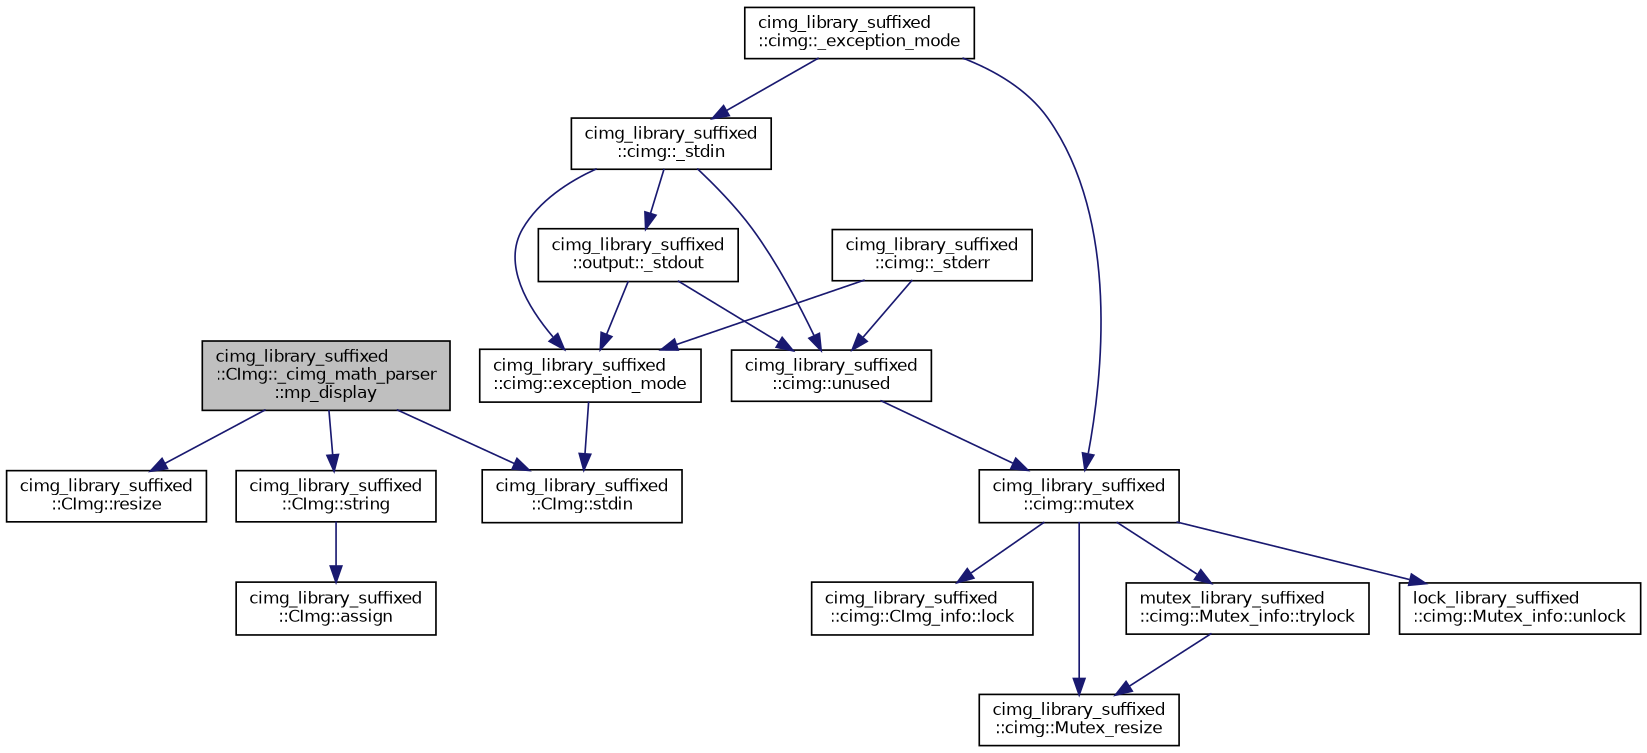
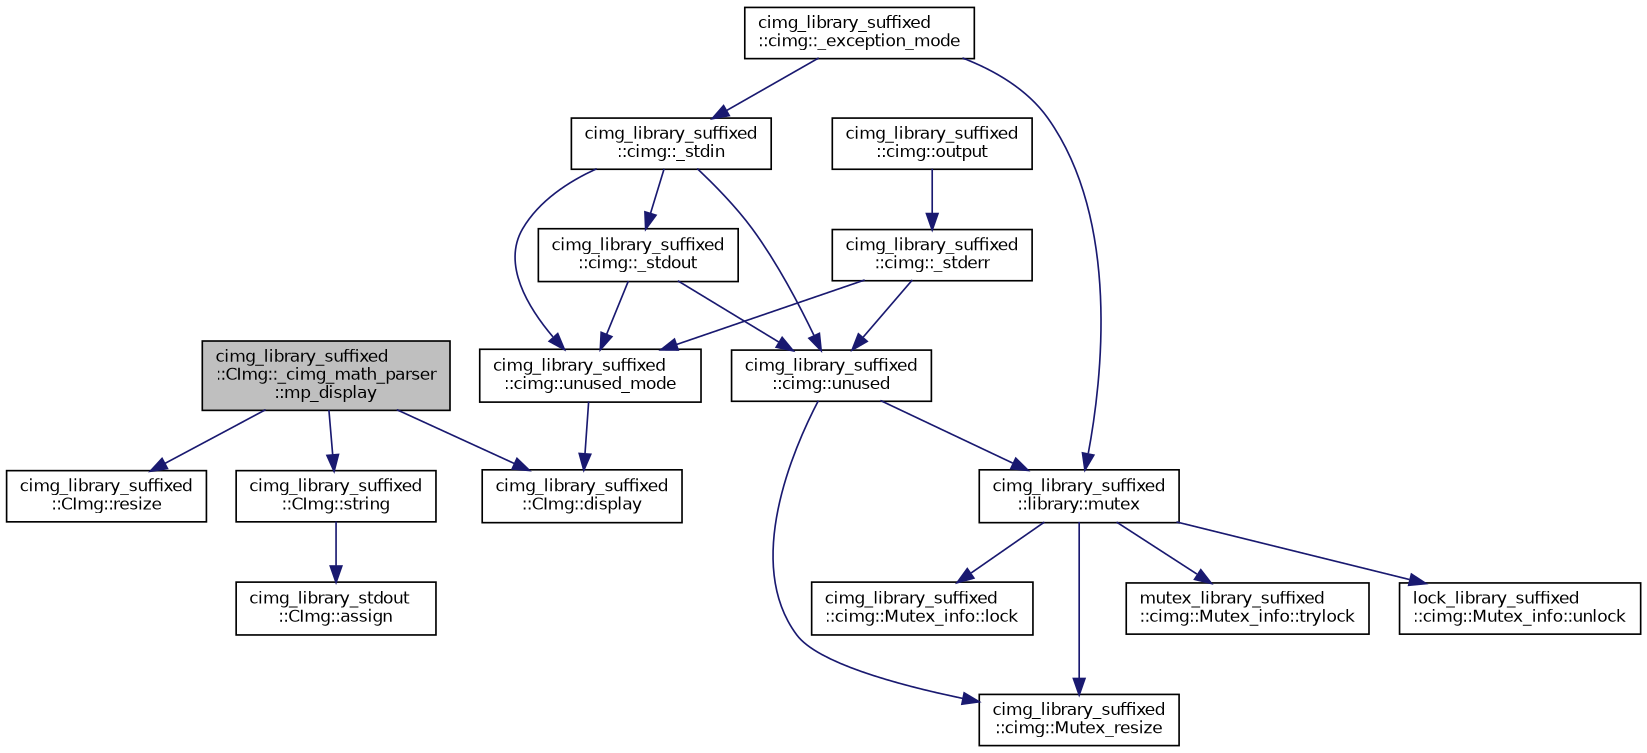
none -> (932, 144)
(638, 255) -> (638, 255)
(590, 376) -> (590, 376)
(582, 496) -> (582, 496)
(1079, 496) -> (1079, 496)
(336, 609) -> (336, 609)
(922, 609) -> (922, 609)
(1170, 660) -> (781, 606)
